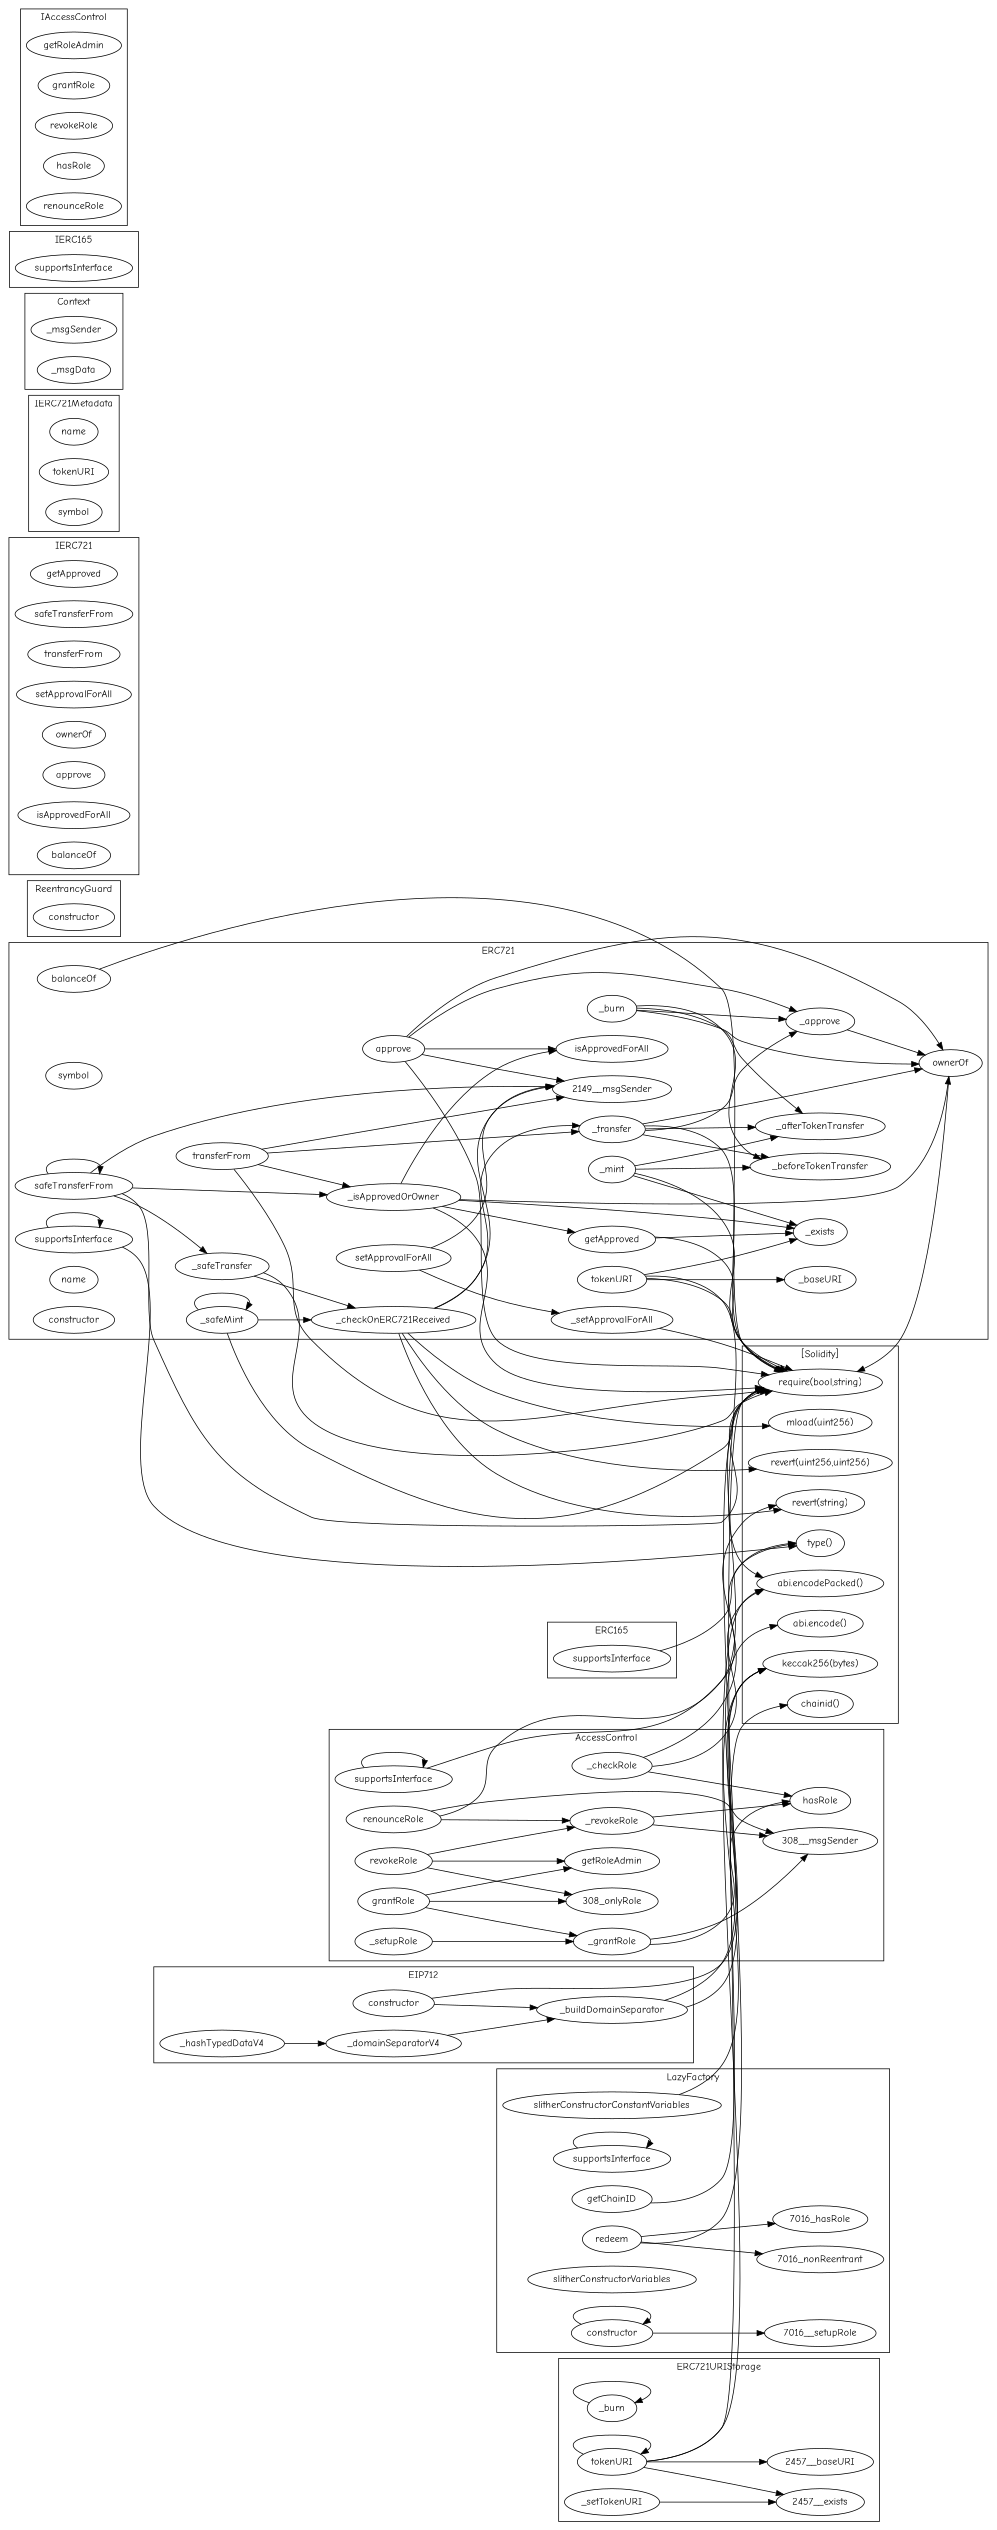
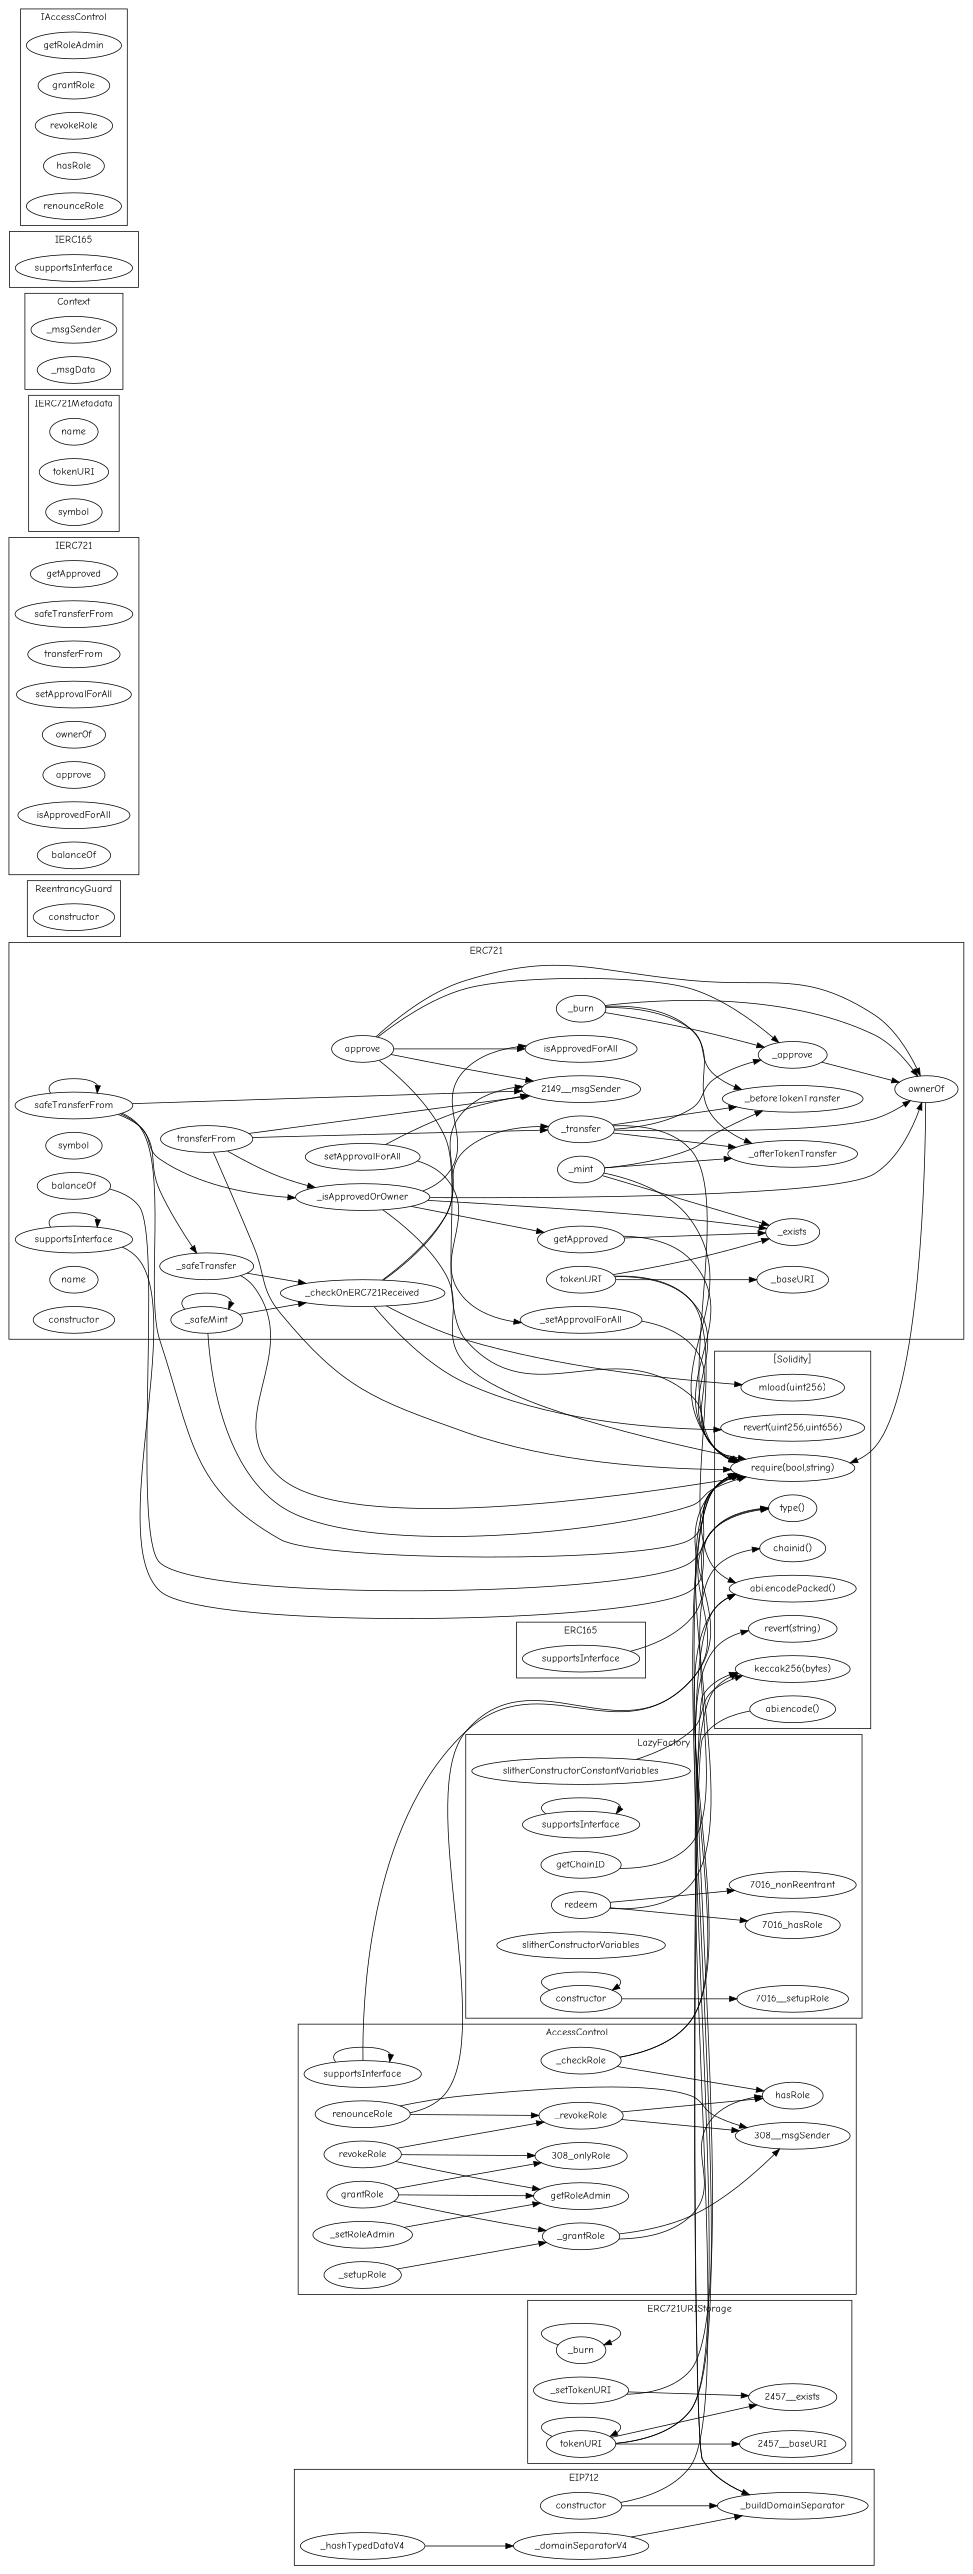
(820, 1463) -> (793, 1428)
(547, 1496) -> none
(732, 1821) -> (695, 2097)
none -> (705, 1955)
none -> (363, 2235)
